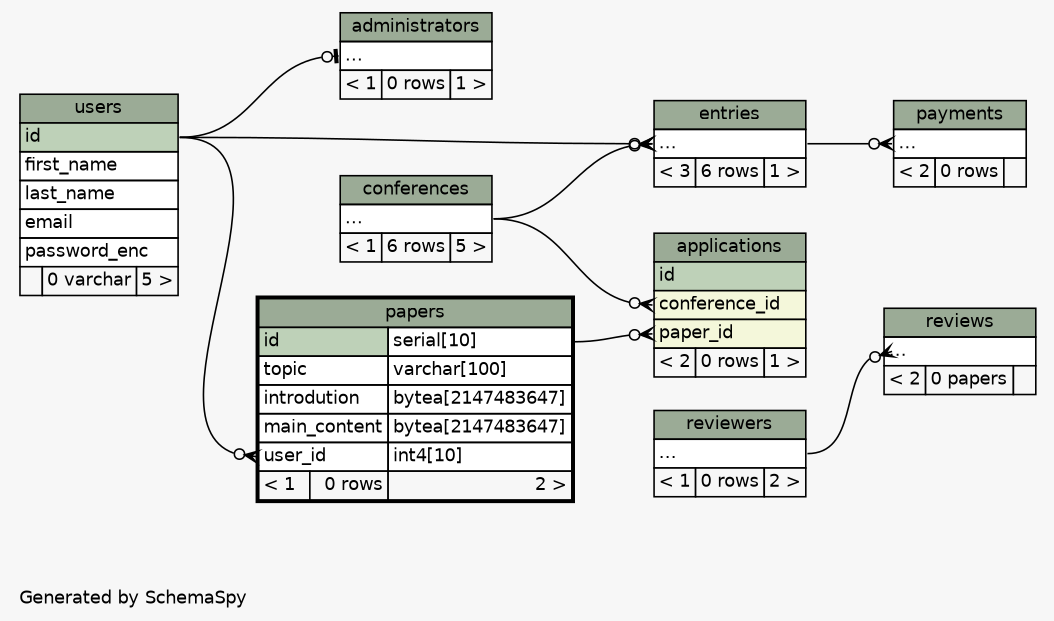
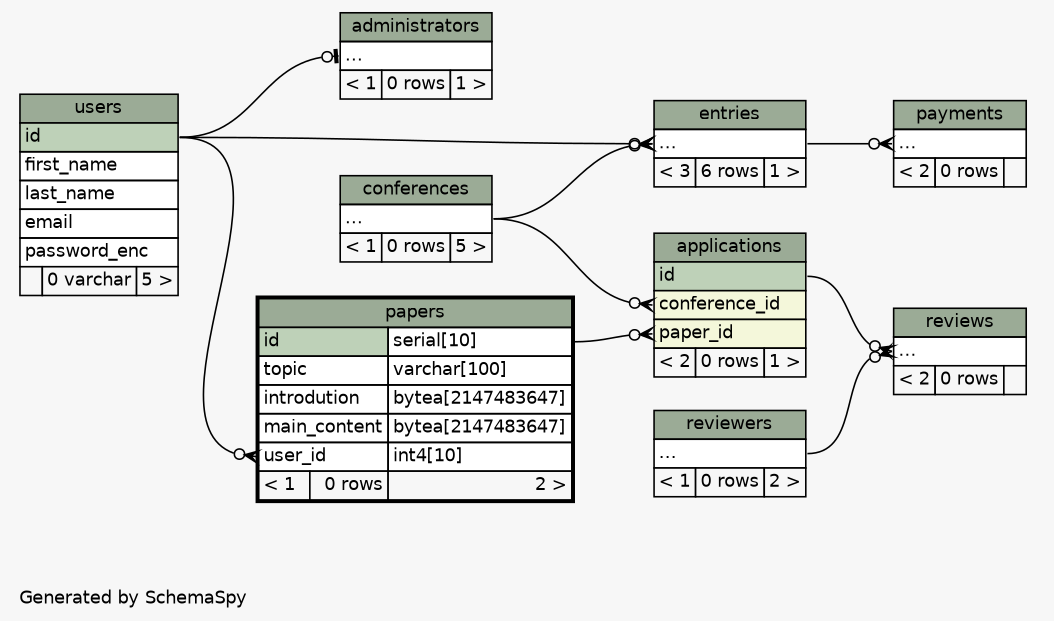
(416, 247) -> (416, 247)
none -> (845, 303)
(970, 379) -> (970, 379)
